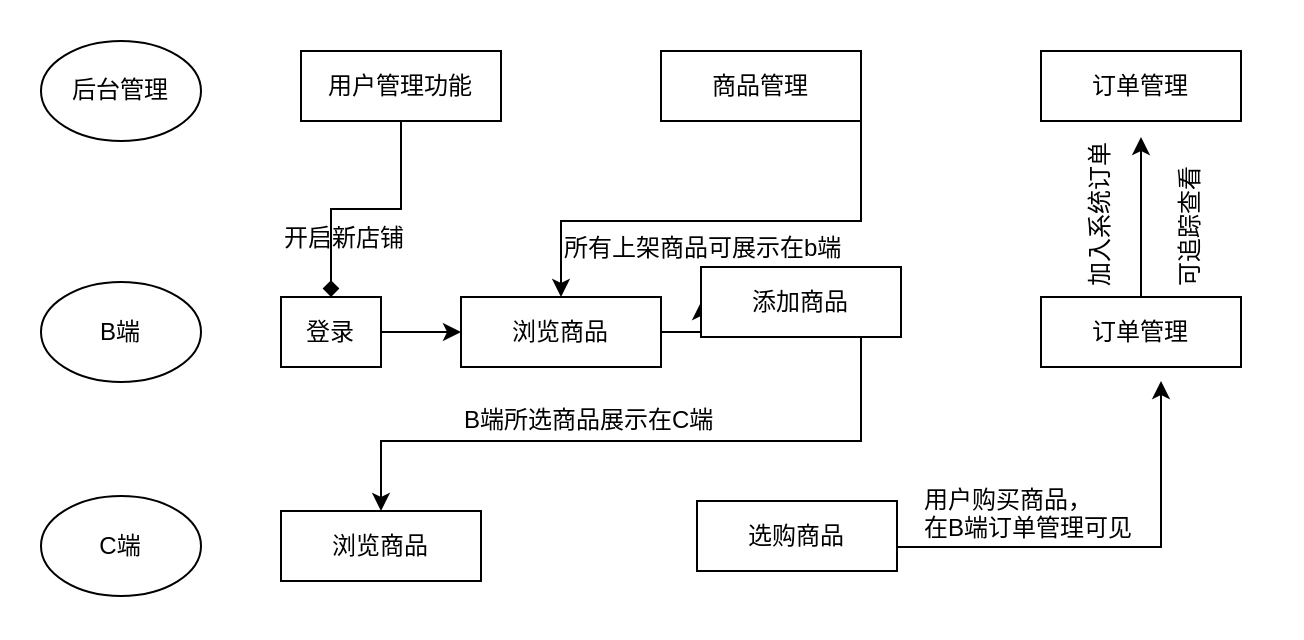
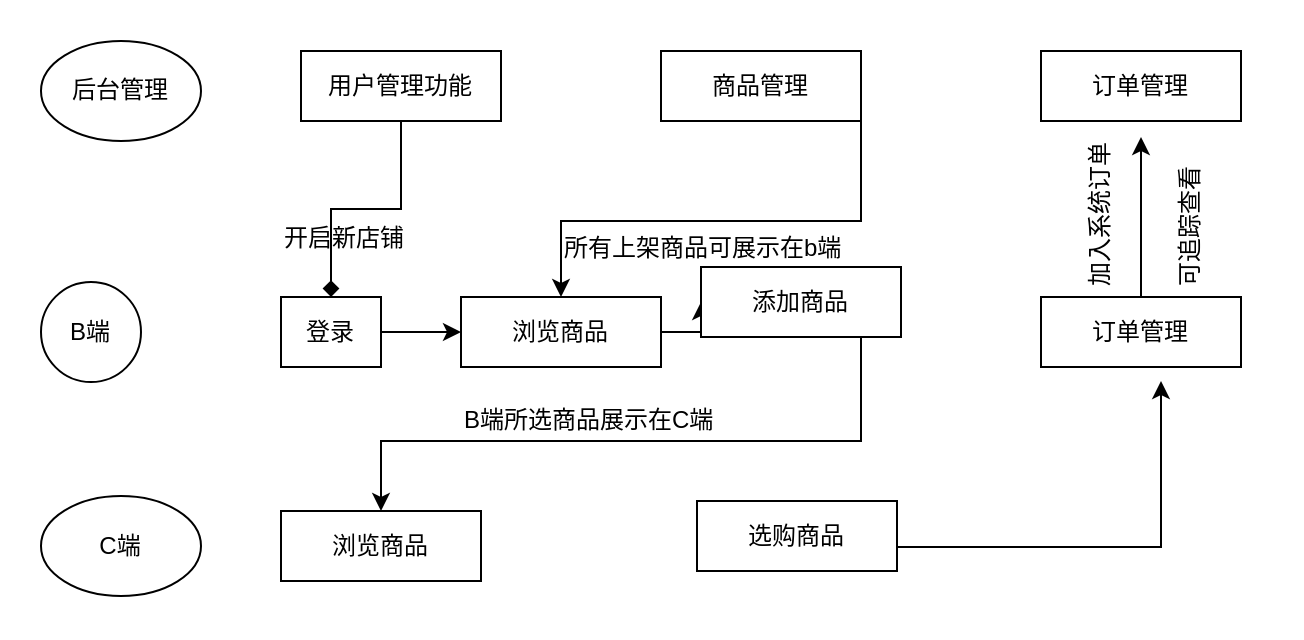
(121, 332) -> (91, 332)
(1041, 511) -> none
